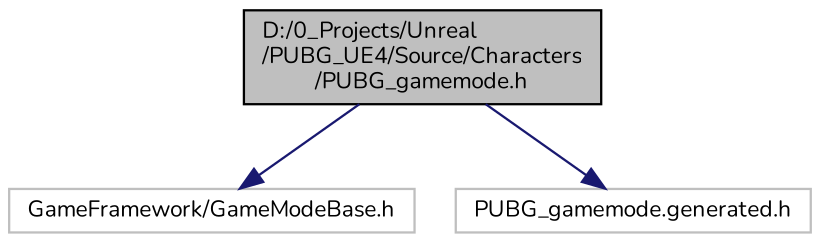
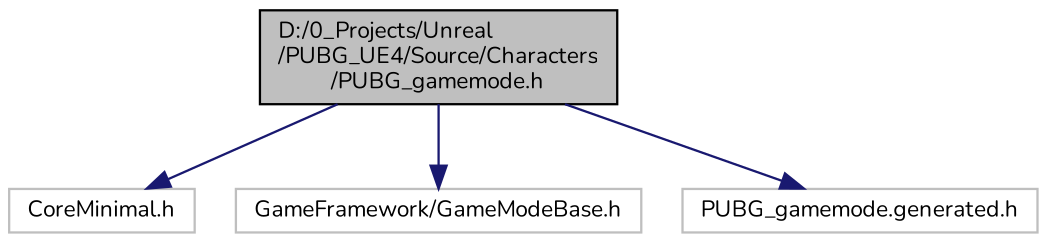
none -> (102, 211)
